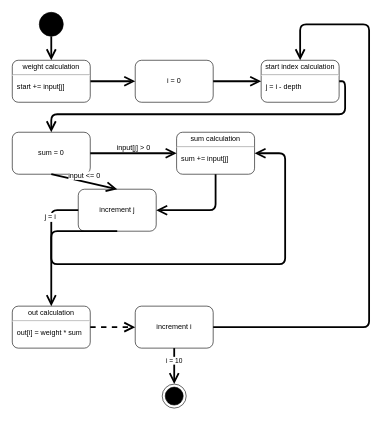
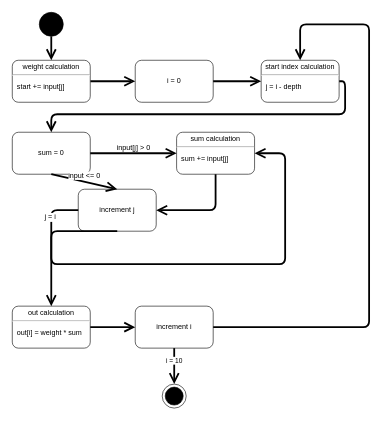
(113, 327) -> (113, 327)
